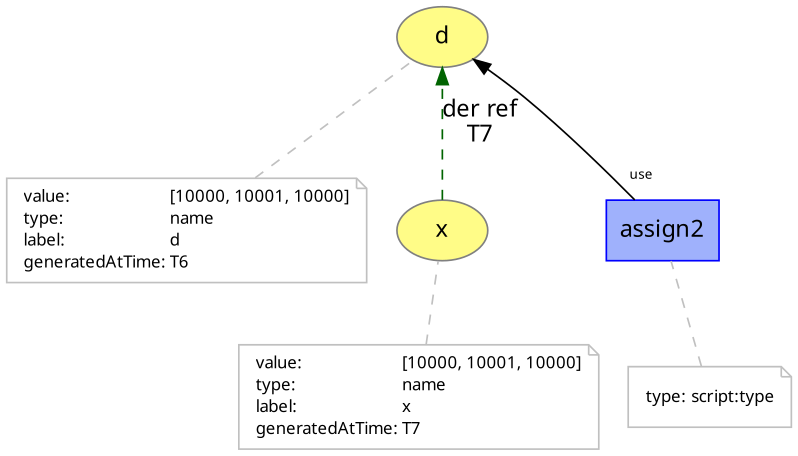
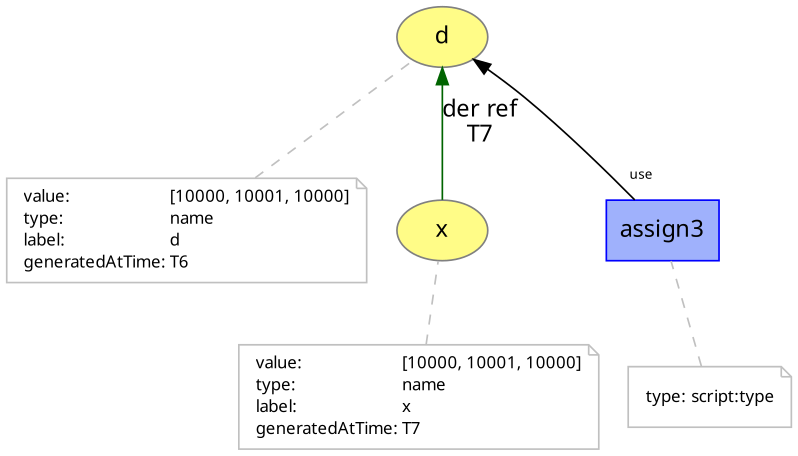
(442, 142) -> (442, 142)
(663, 230) -> (663, 230)
